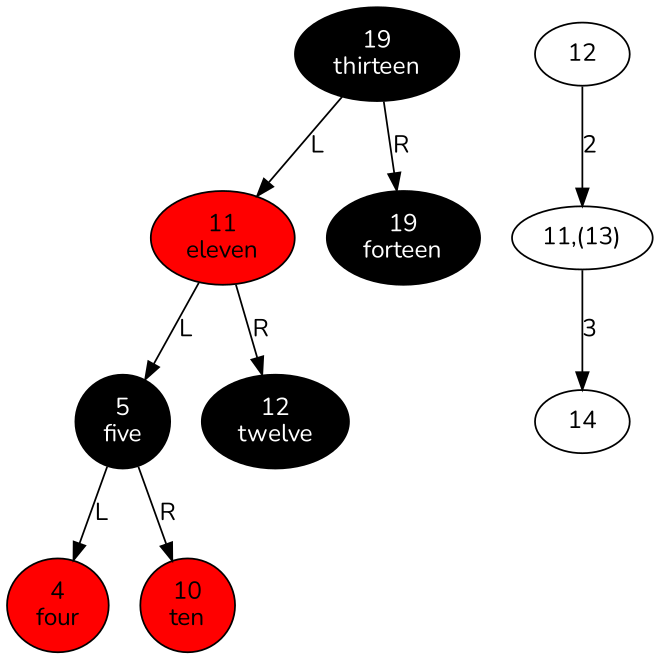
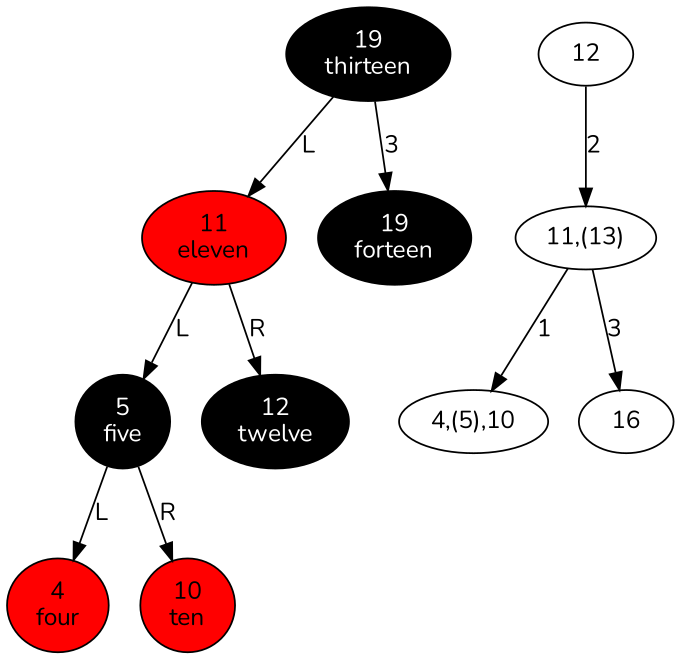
(402, 146) -> (392, 146)
none -> (474, 422)
(582, 422) -> (626, 422)
